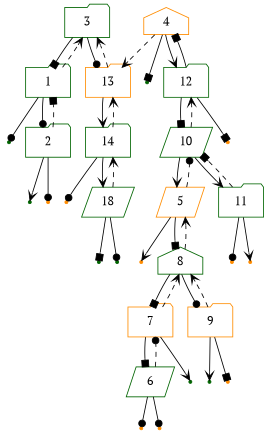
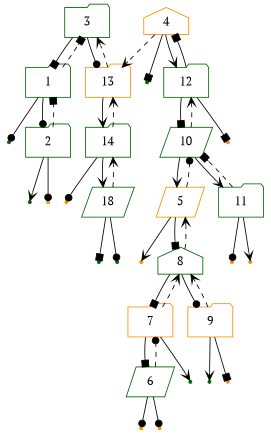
(71, 56) -> (71, 56)
